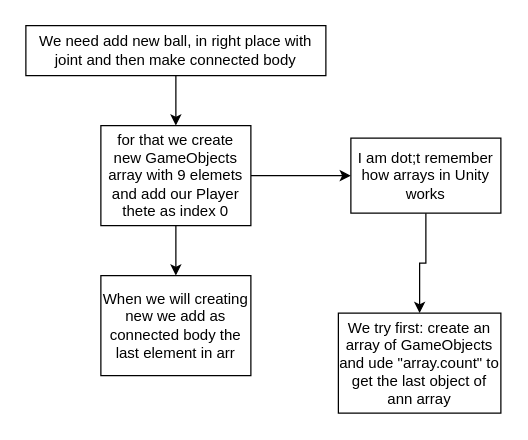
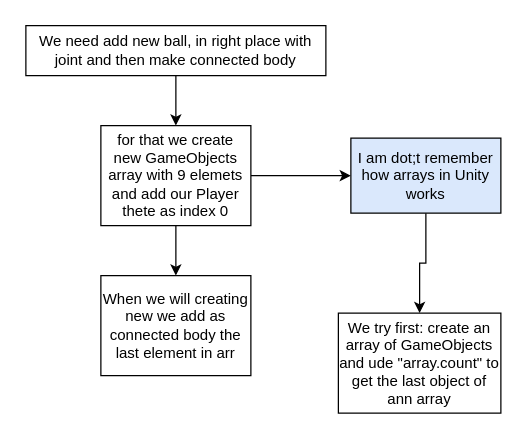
(426, 176) -> (426, 176)
